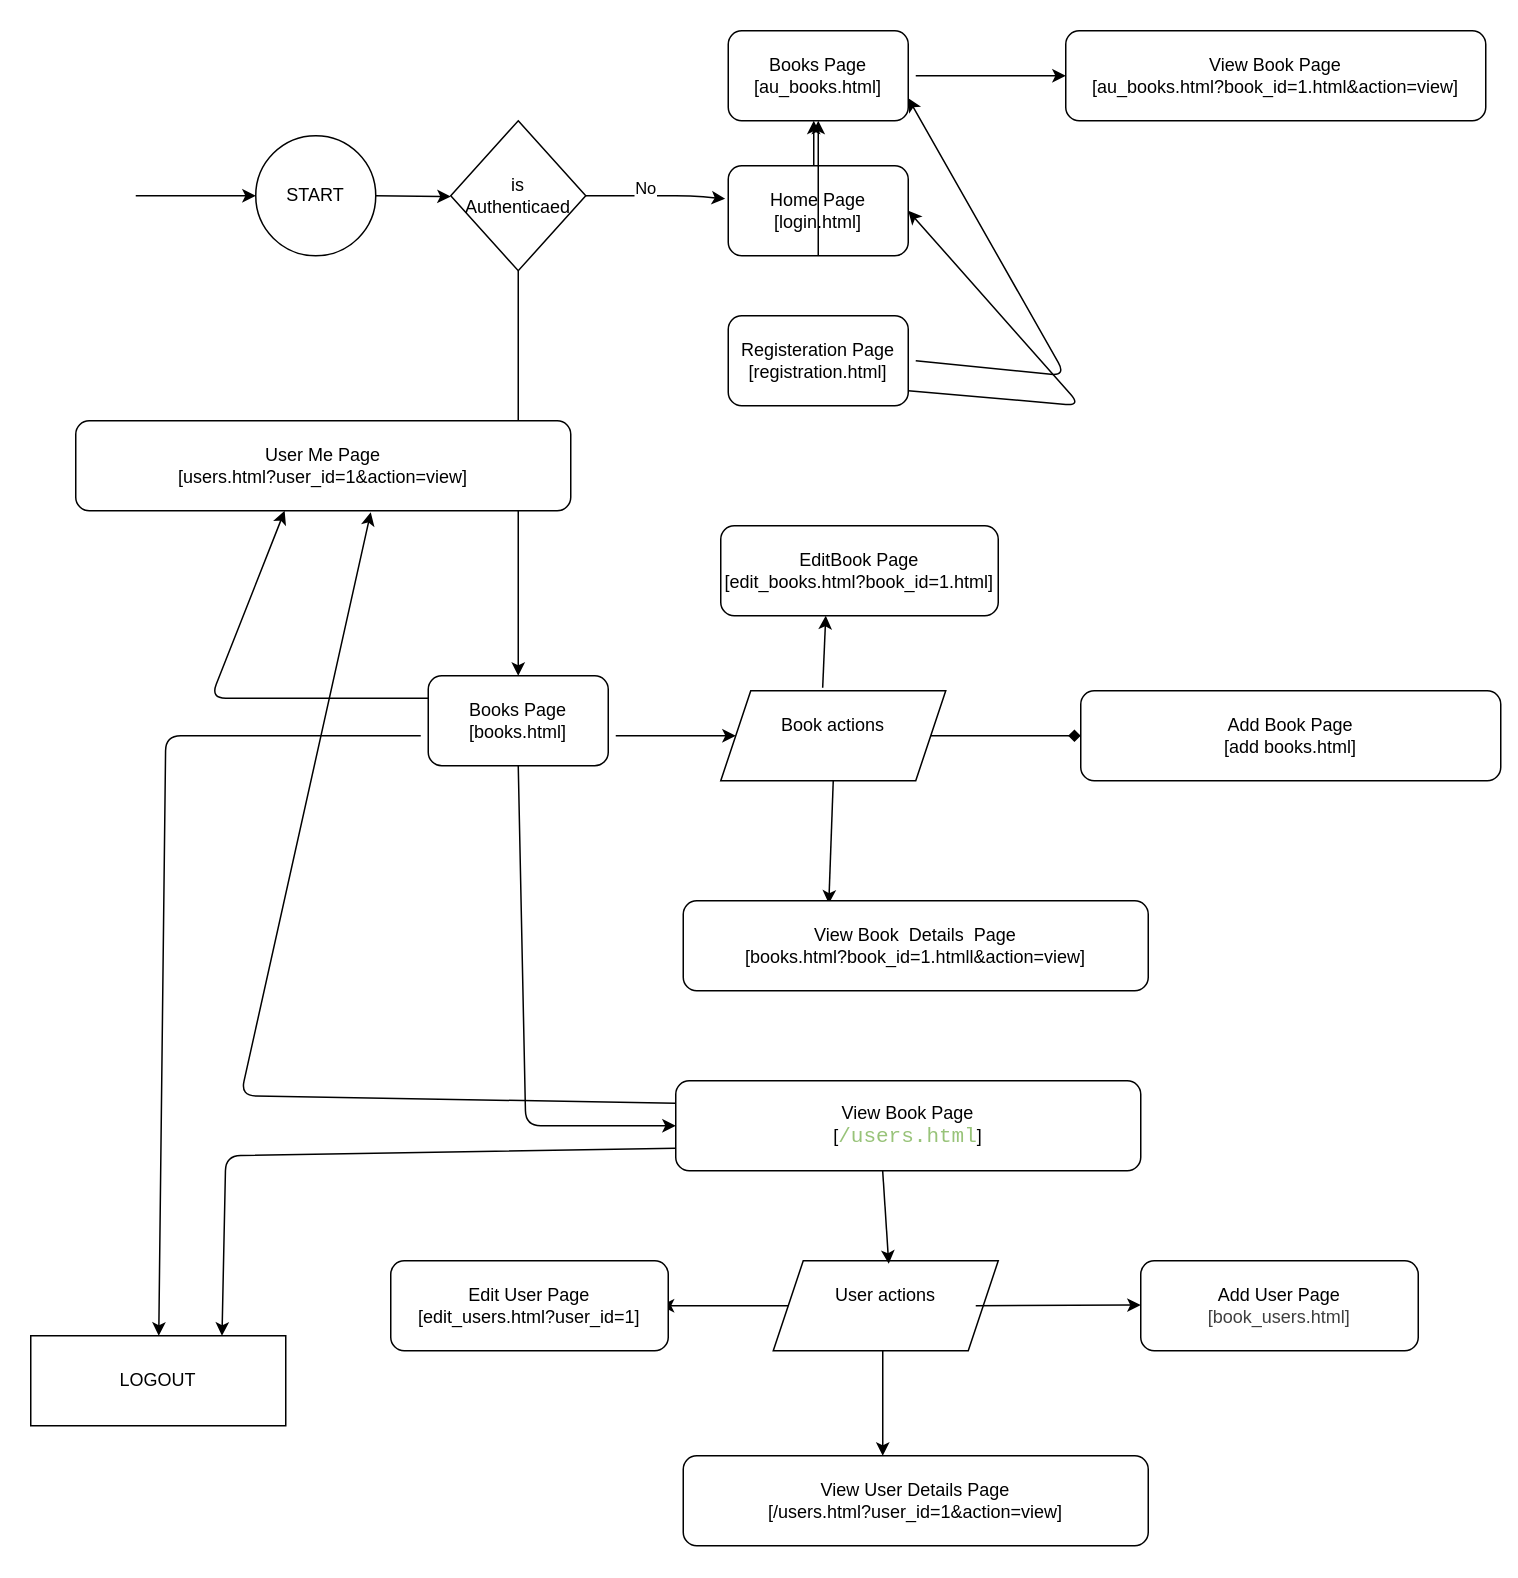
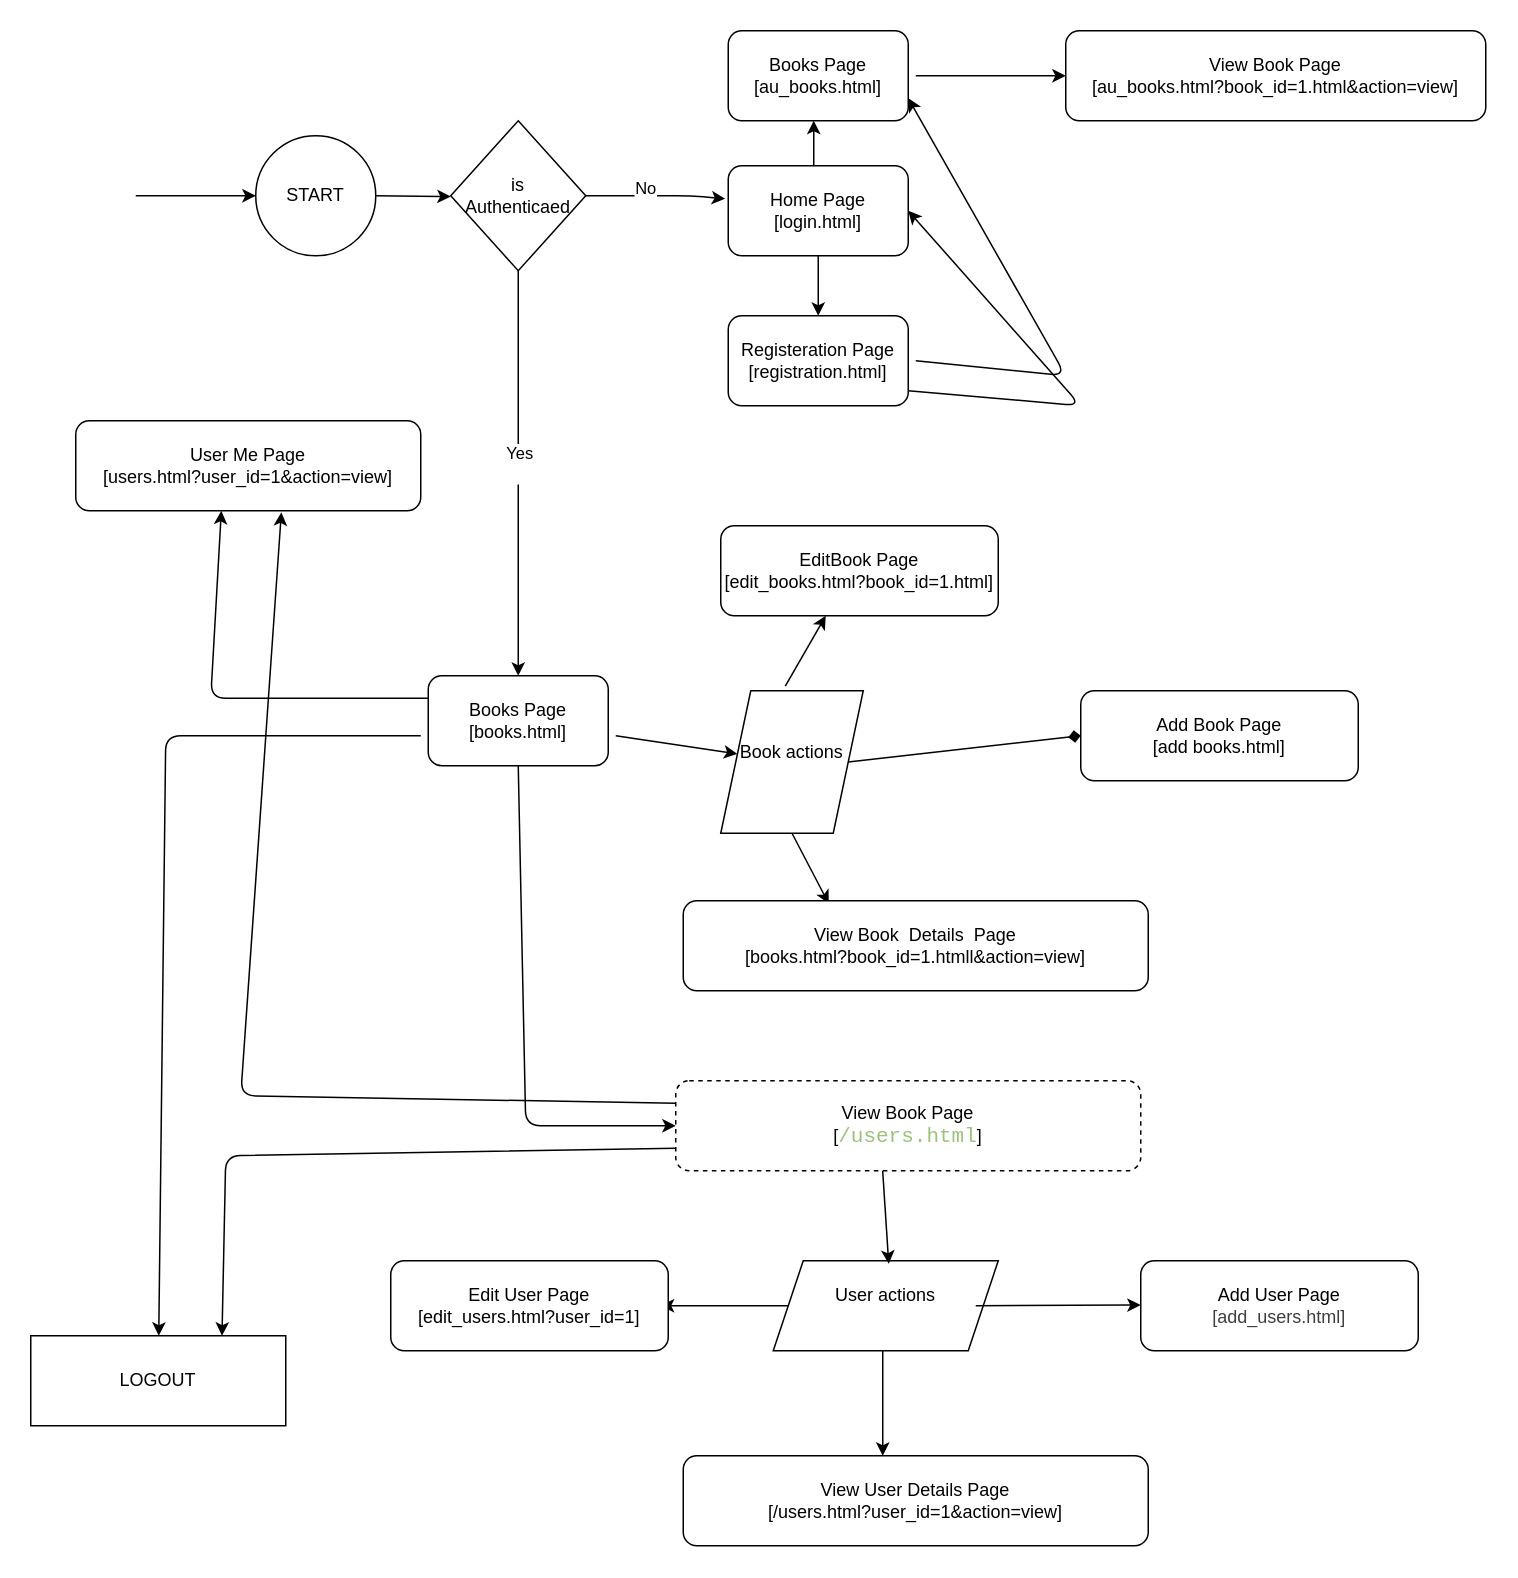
(818, 194) -> (818, 281)
(323, 466) -> (248, 466)
(833, 736) -> (792, 762)
(1291, 736) -> (1220, 736)
(908, 1126) -> (908, 1126)
(1280, 1306) -> (1280, 1306)
